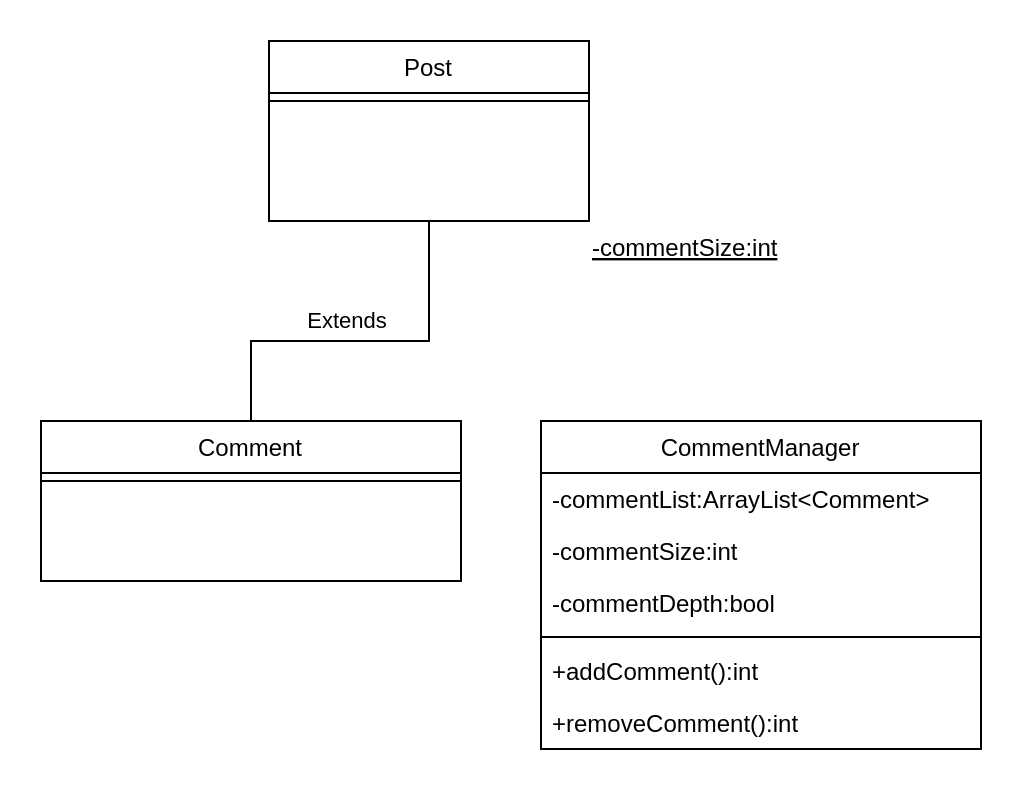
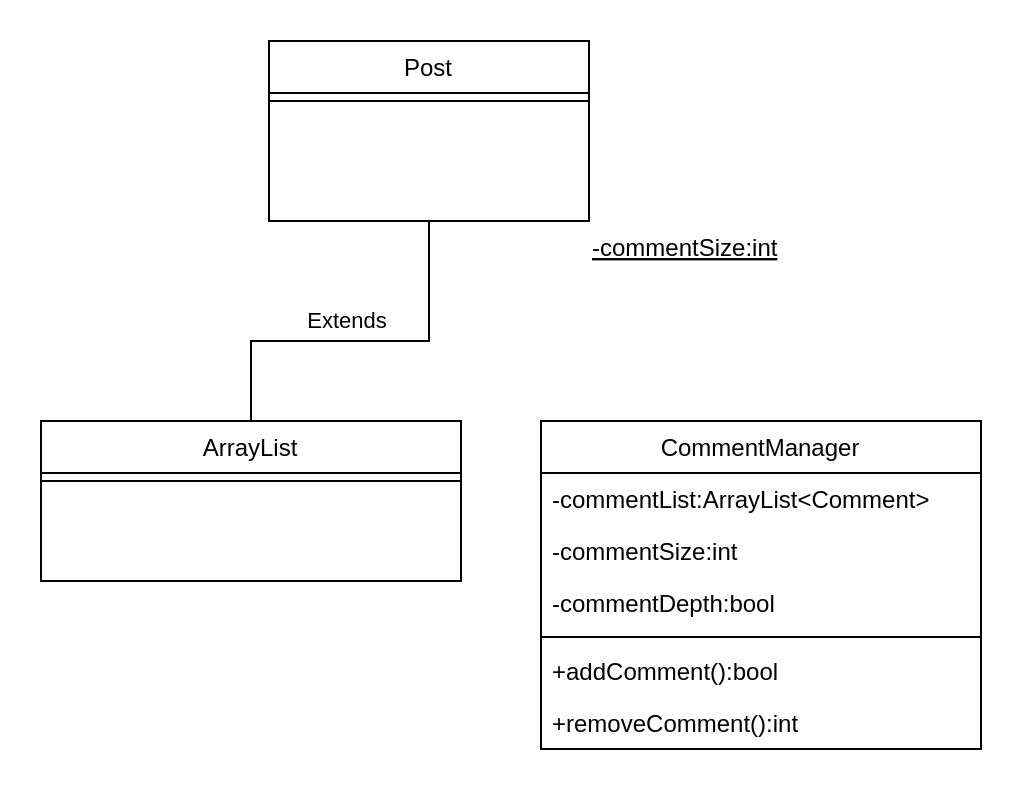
(250, 448) -> (250, 448)
(660, 672) -> (667, 672)
